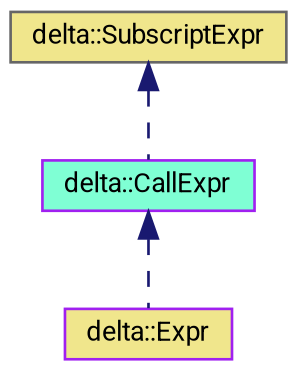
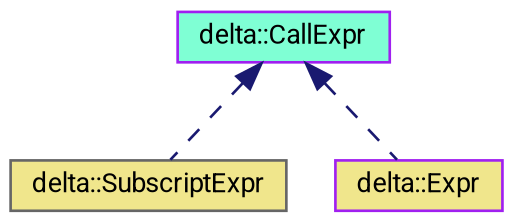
(148, 125) -> (207, 121)
